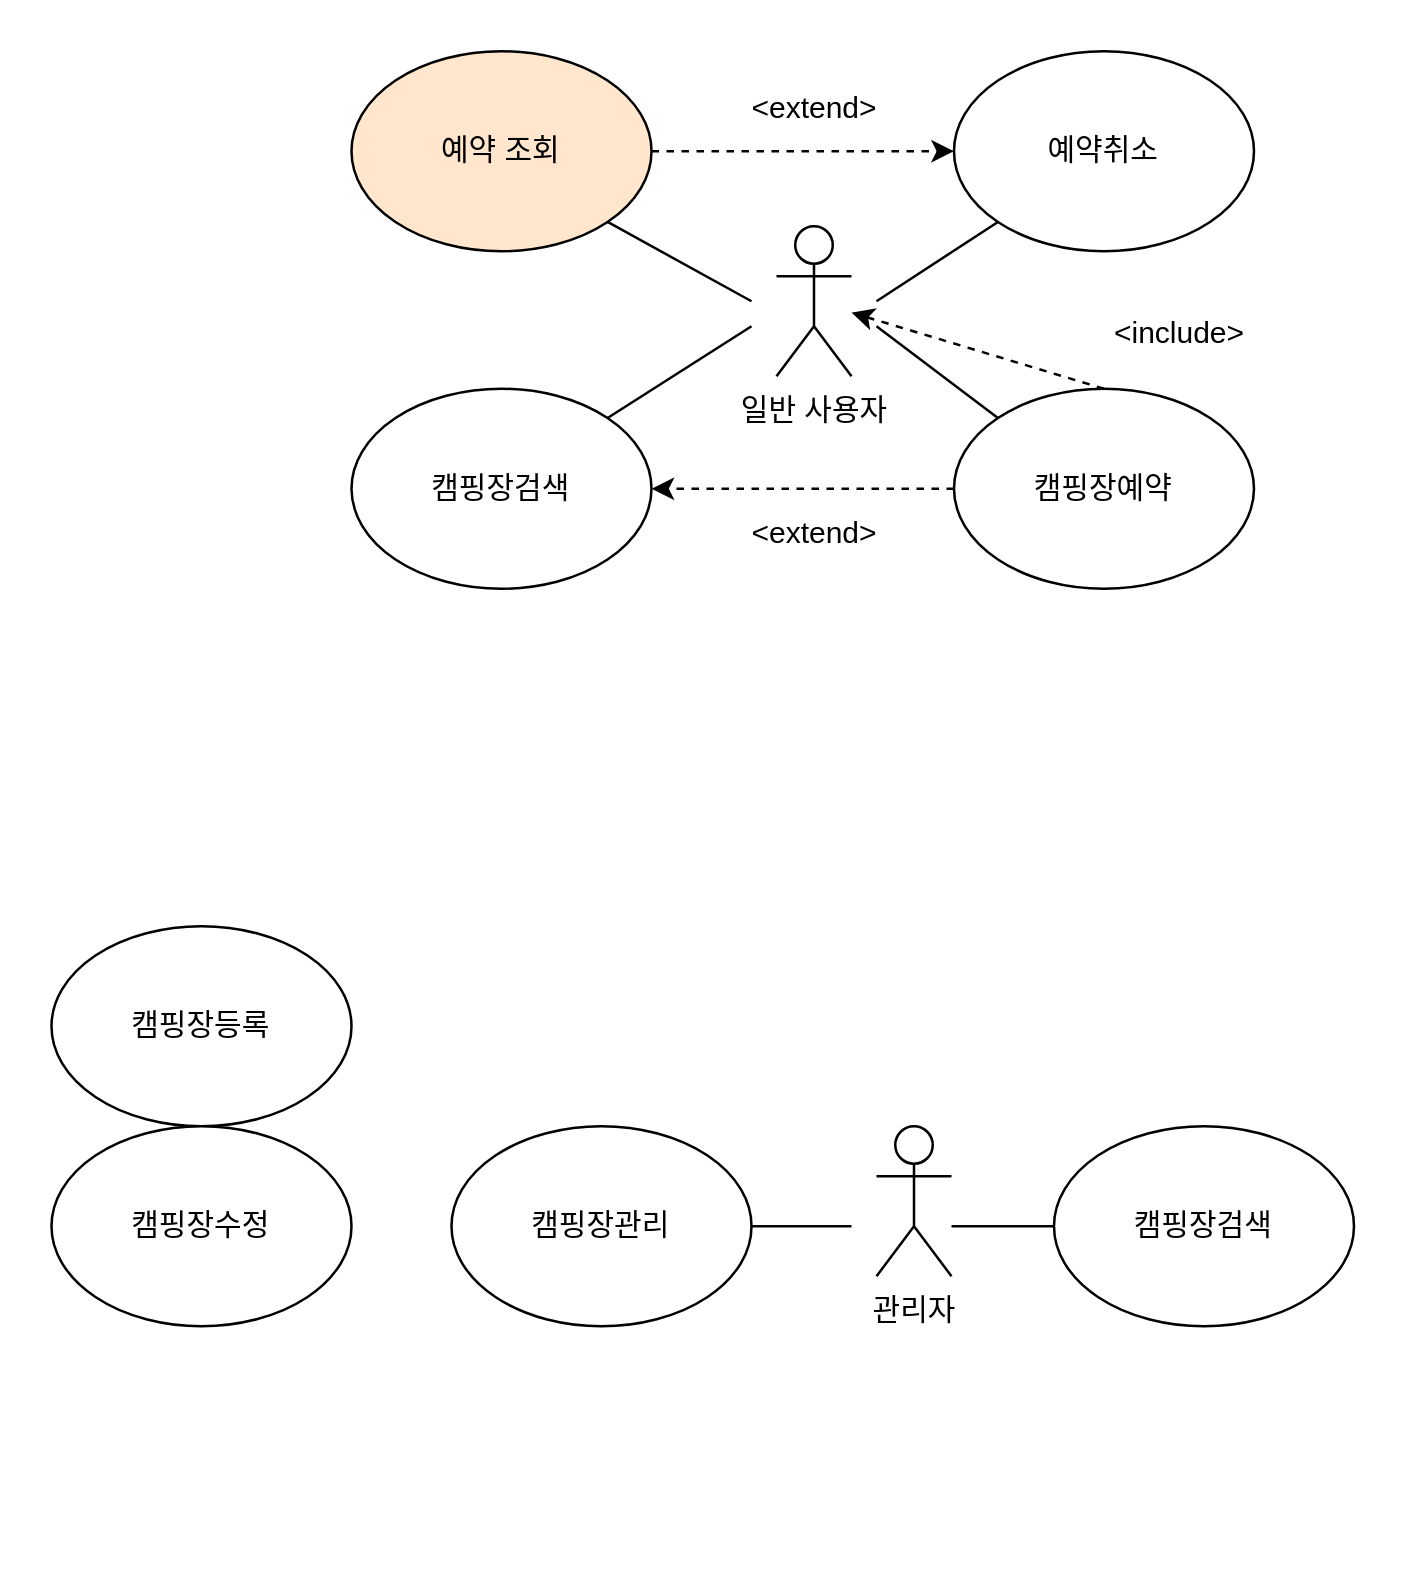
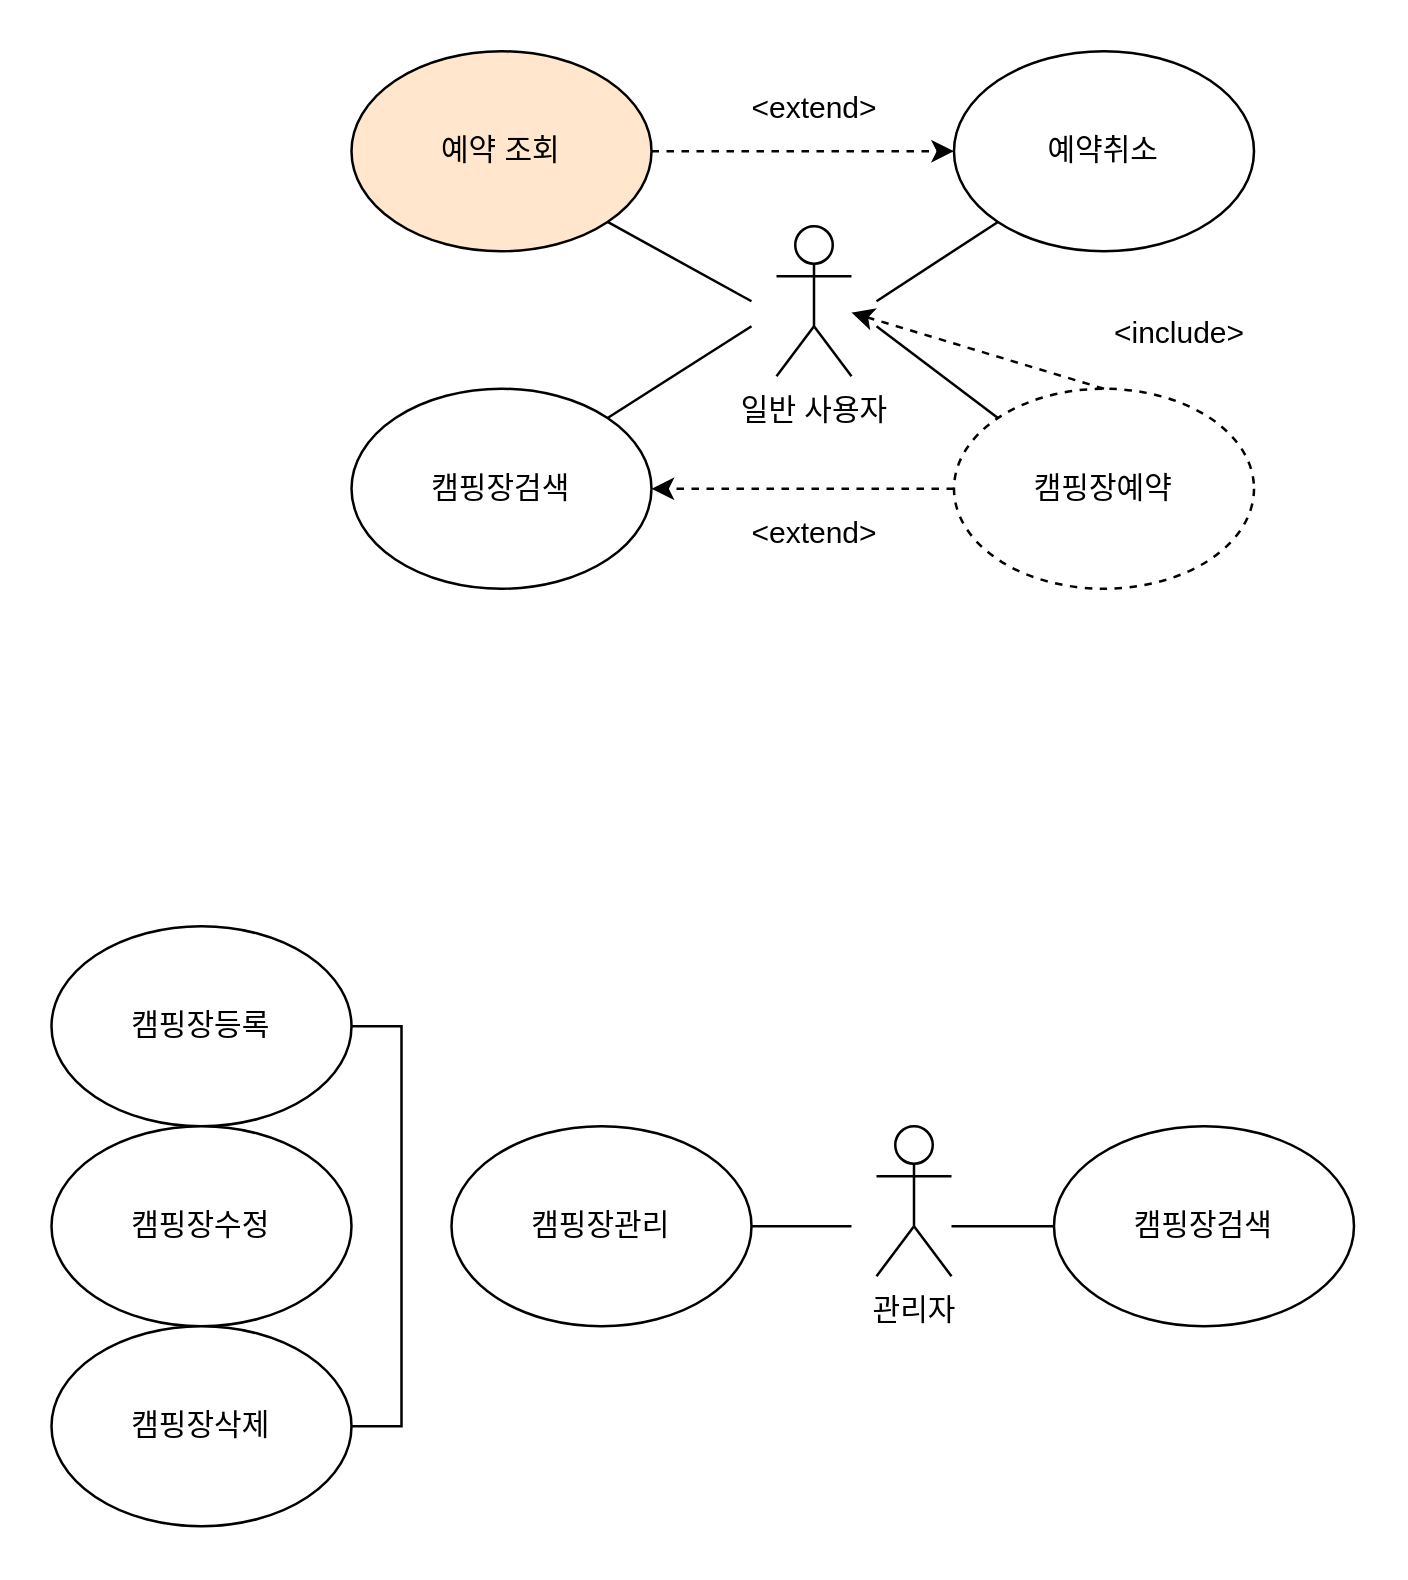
(1104, 489) -> (1104, 489)
none -> (401, 1226)
none -> (201, 1426)
